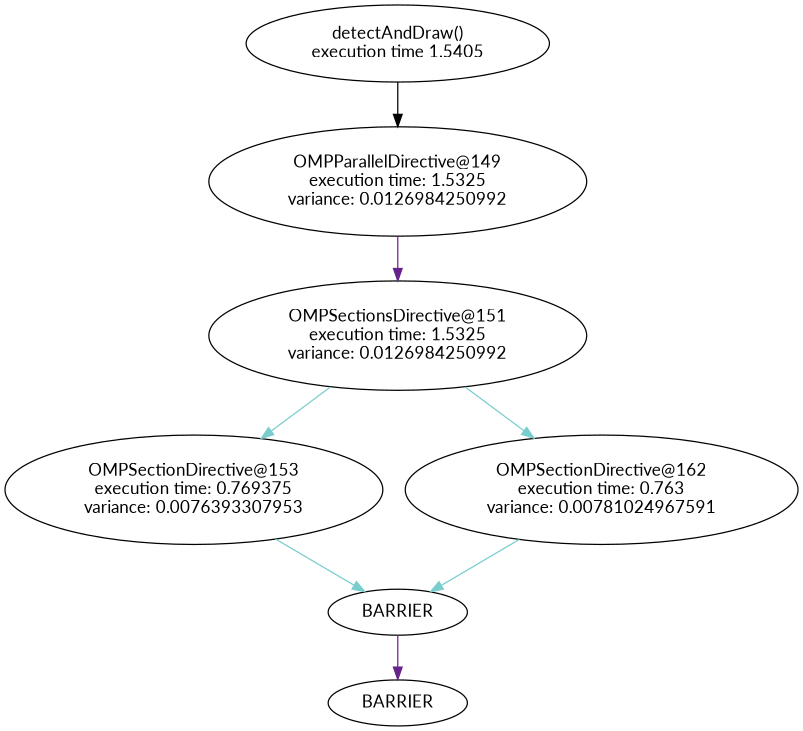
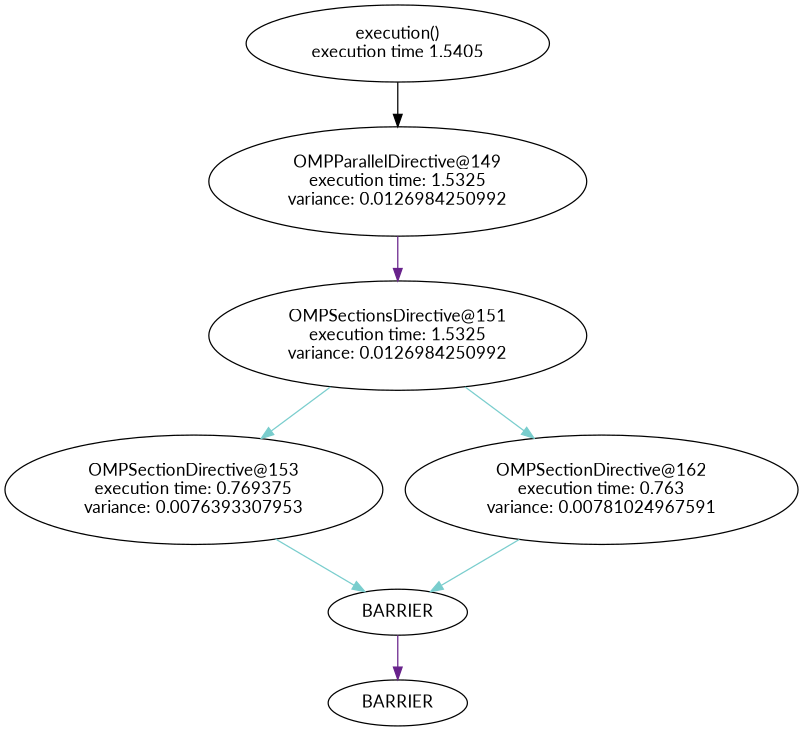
(398, 44) -> (398, 44)
